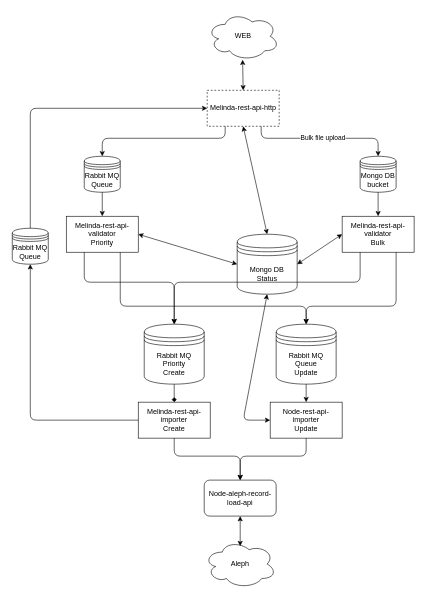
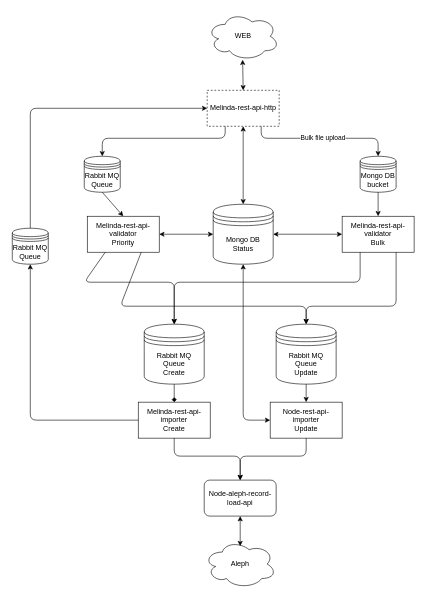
(102, 234) -> (123, 234)
(267, 264) -> (243, 234)
(174, 365) -> (174, 365)
